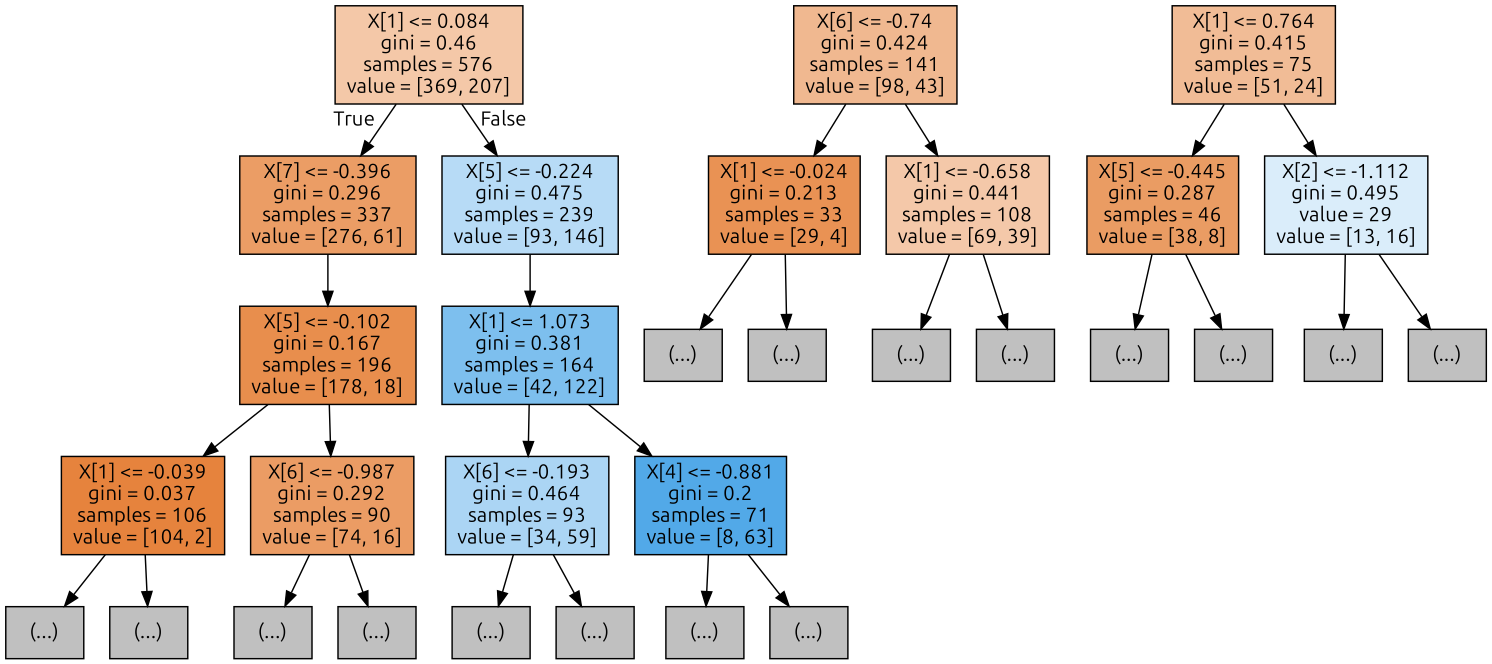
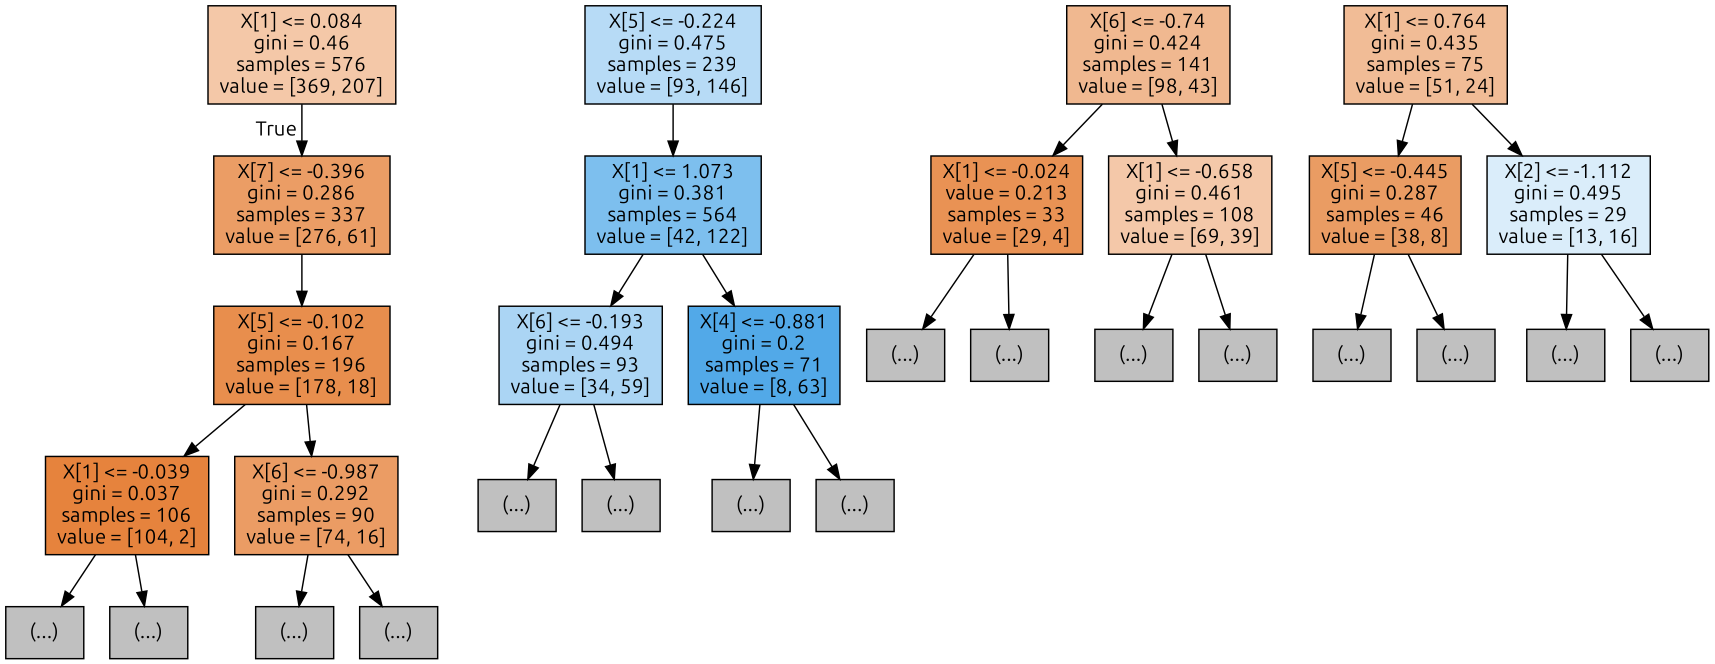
(1254, 55) -> (1426, 55)
(475, 124) -> none
(328, 205) -> (302, 205)
(784, 205) -> (1007, 205)
(968, 205) -> (1190, 205)
(1346, 205) -> (1569, 205)
(530, 355) -> (673, 205)
(527, 506) -> (581, 355)
